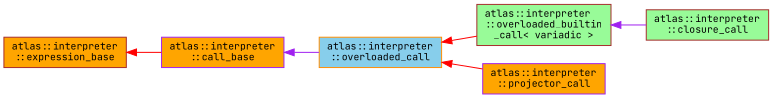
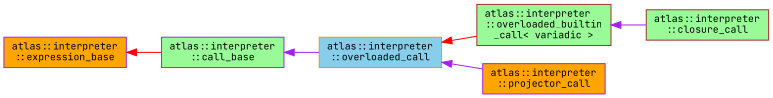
(65, 52) -> (65, 52)
(223, 52) -> (223, 52)
(467, 66) -> (467, 66)
